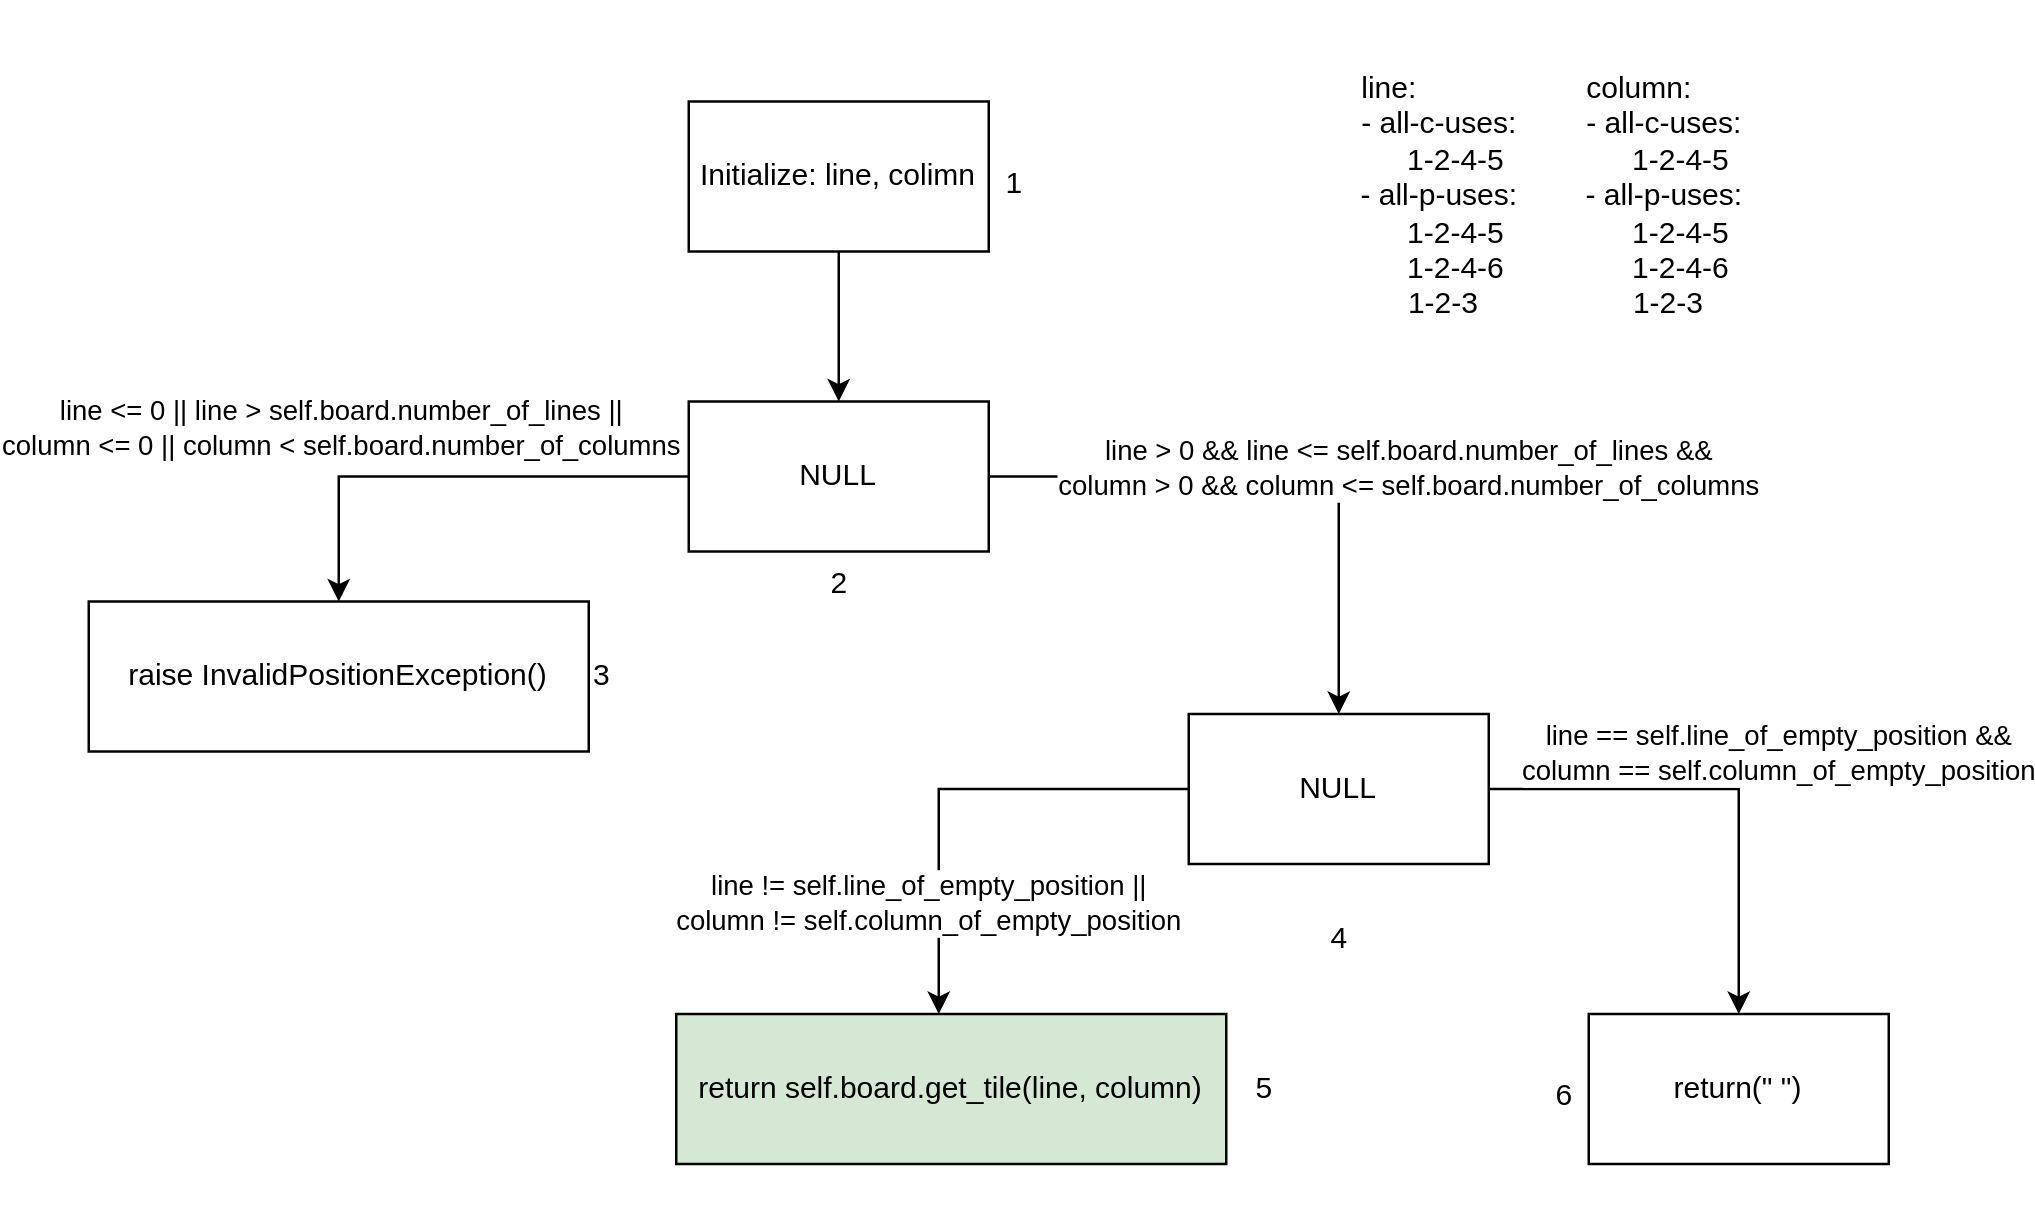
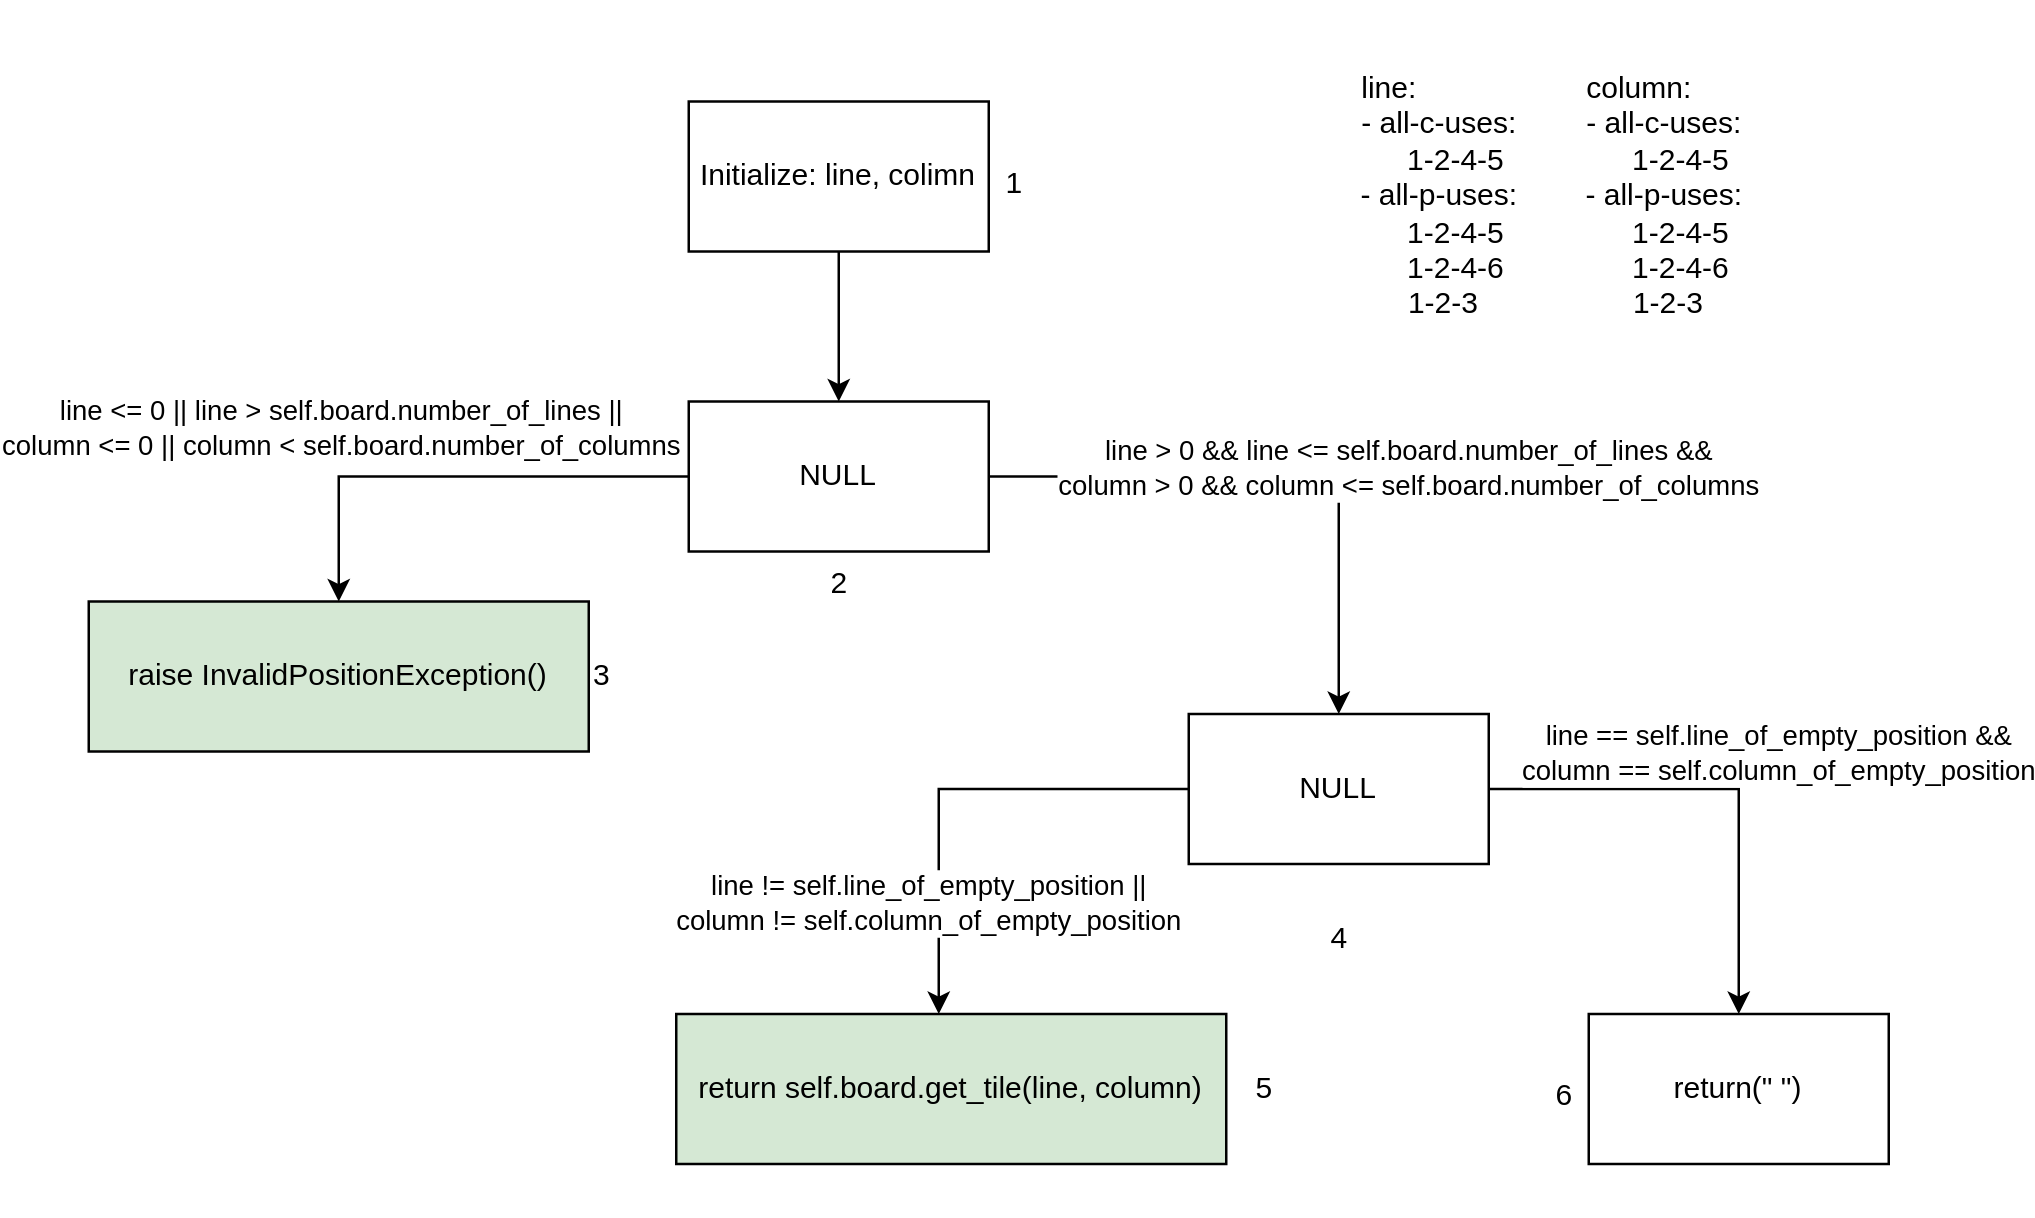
(339, 676) -> (339, 676)
